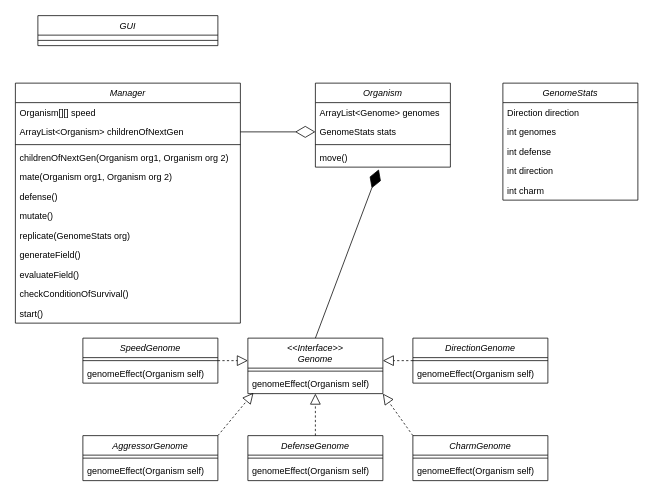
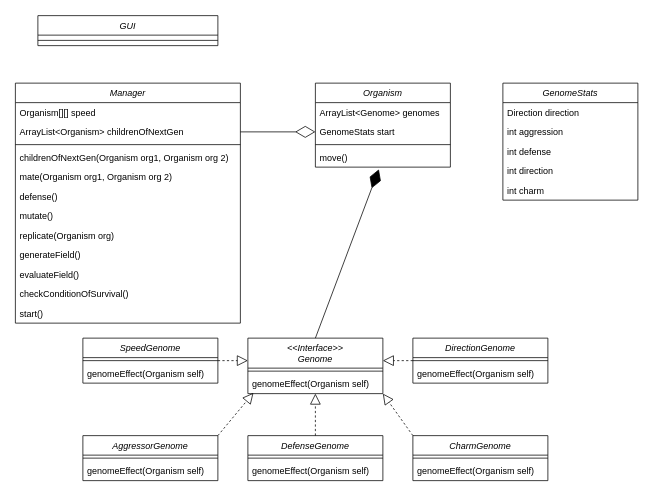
(361, 132) -> (361, 132)
(532, 132) -> (539, 132)
(82, 236) -> (73, 236)
